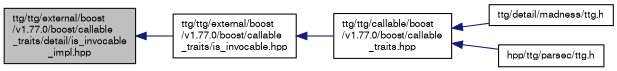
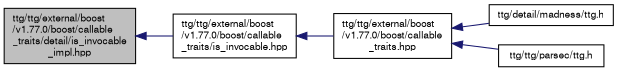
(393, 36) -> (393, 36)
(551, 56) -> (551, 56)
